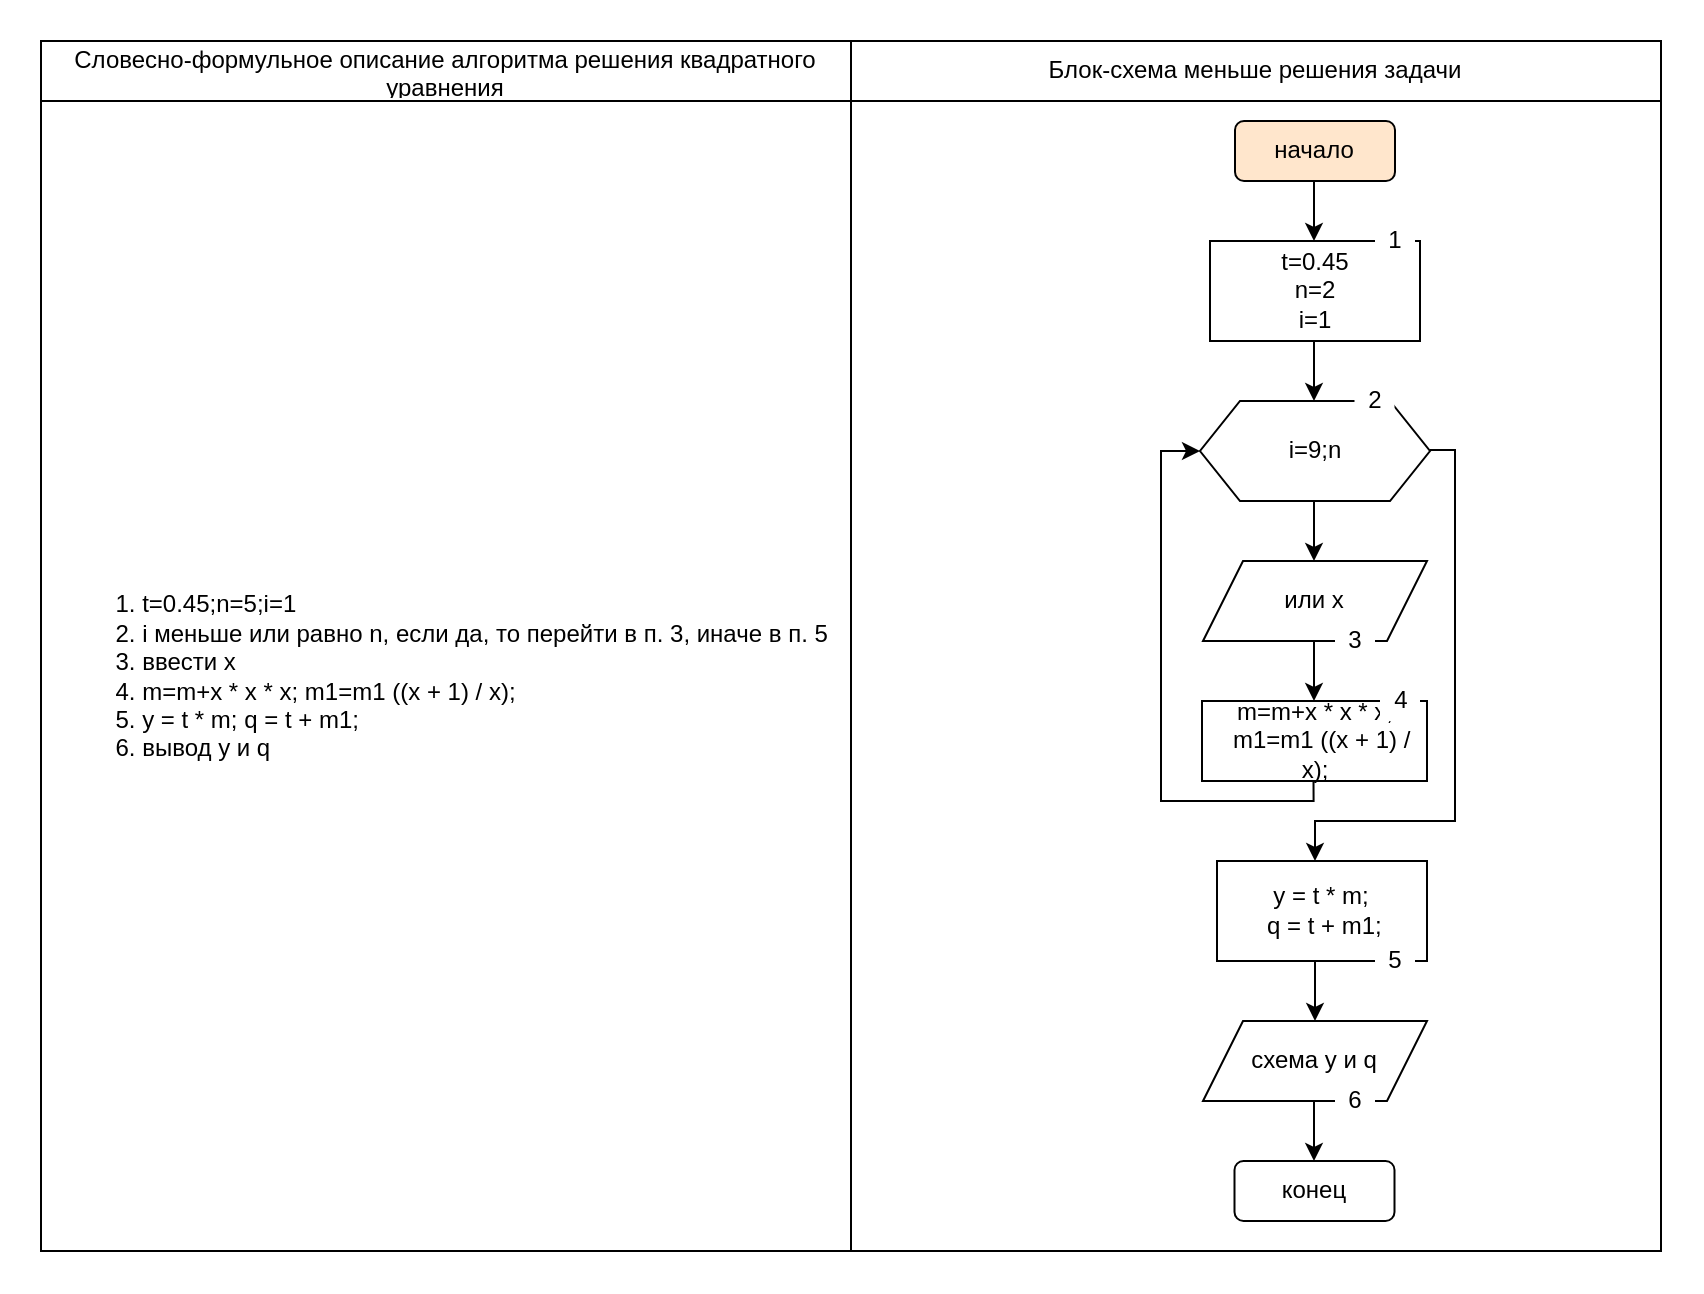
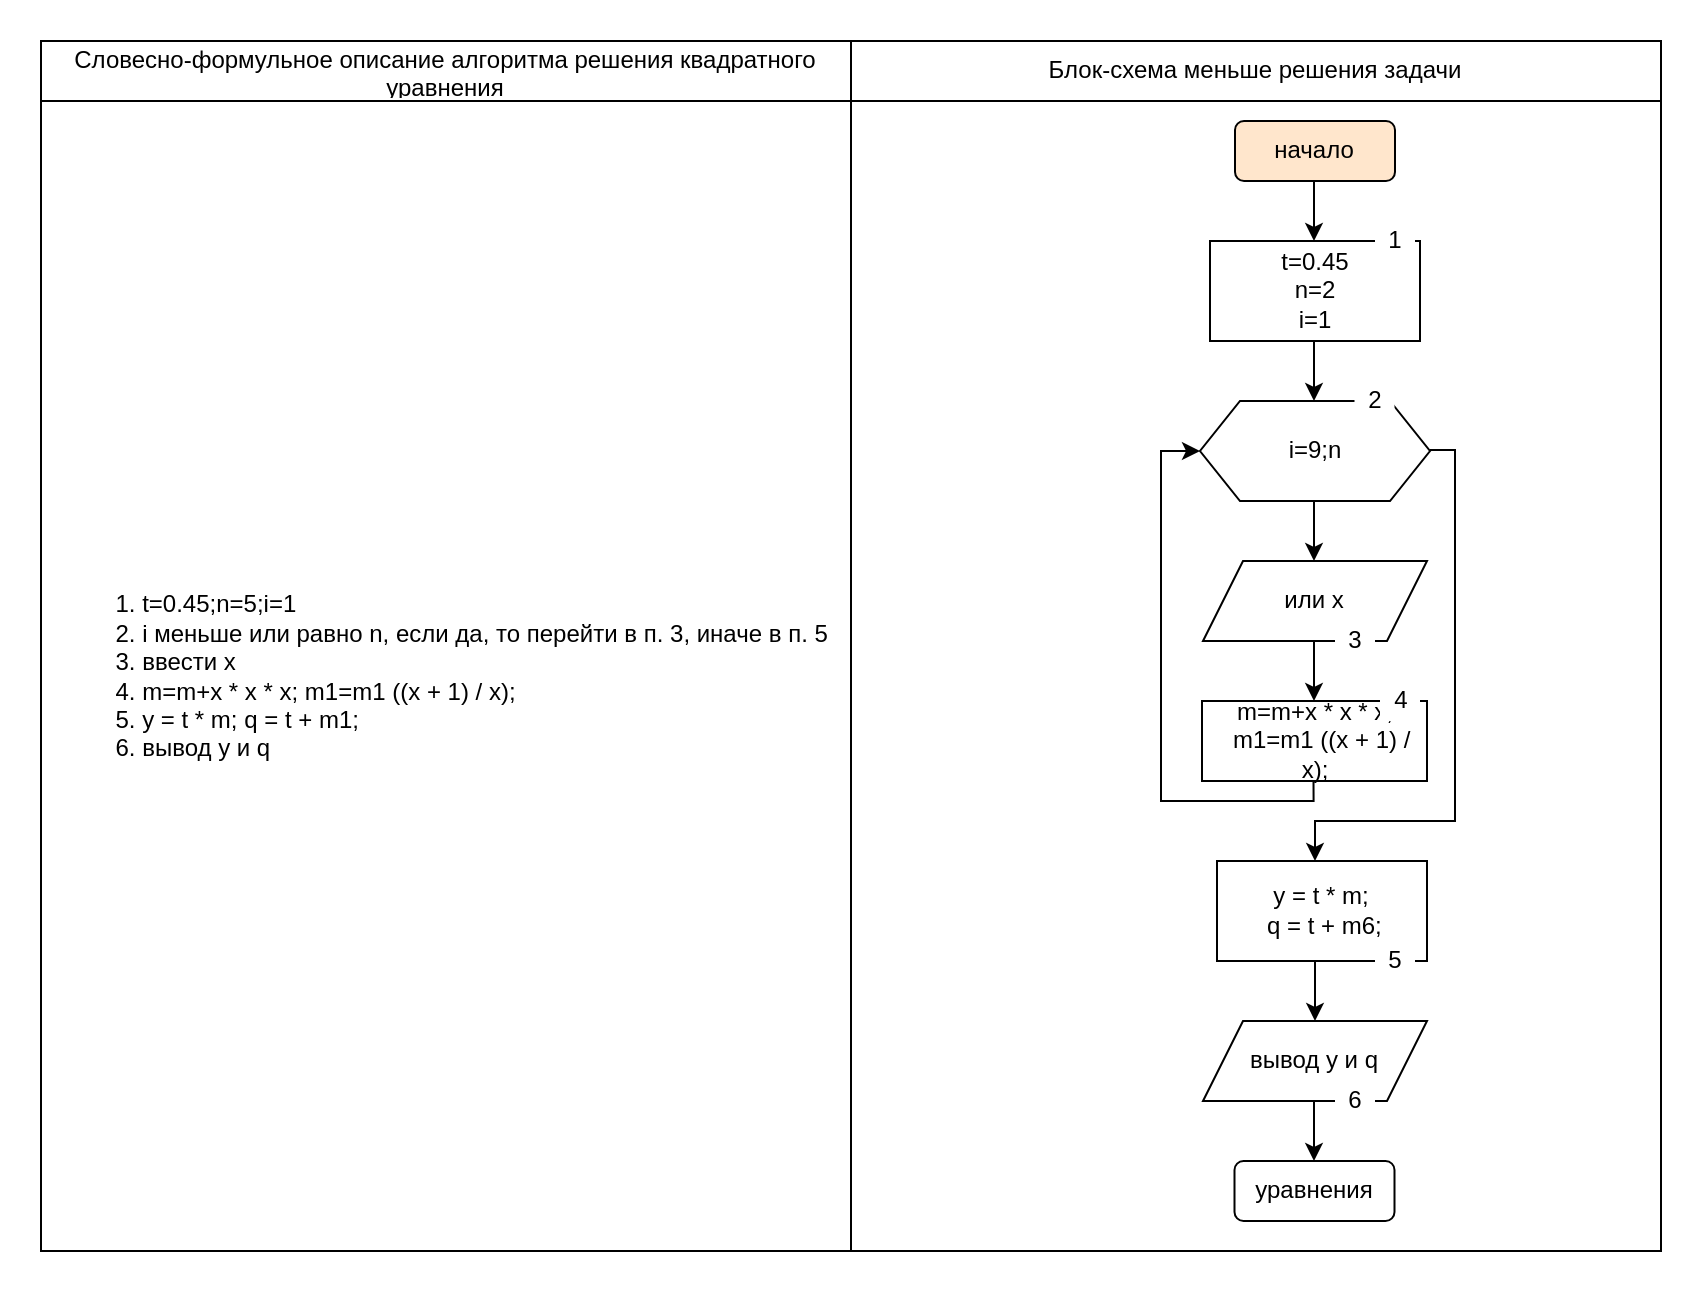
(1322, 911) -> (1322, 911)
(1315, 1061) -> (1315, 1061)
(1315, 1191) -> (1315, 1191)
